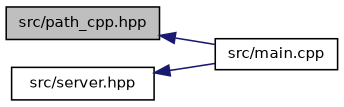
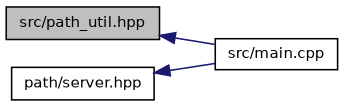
(83, 23) -> (83, 23)
(83, 84) -> (83, 84)
